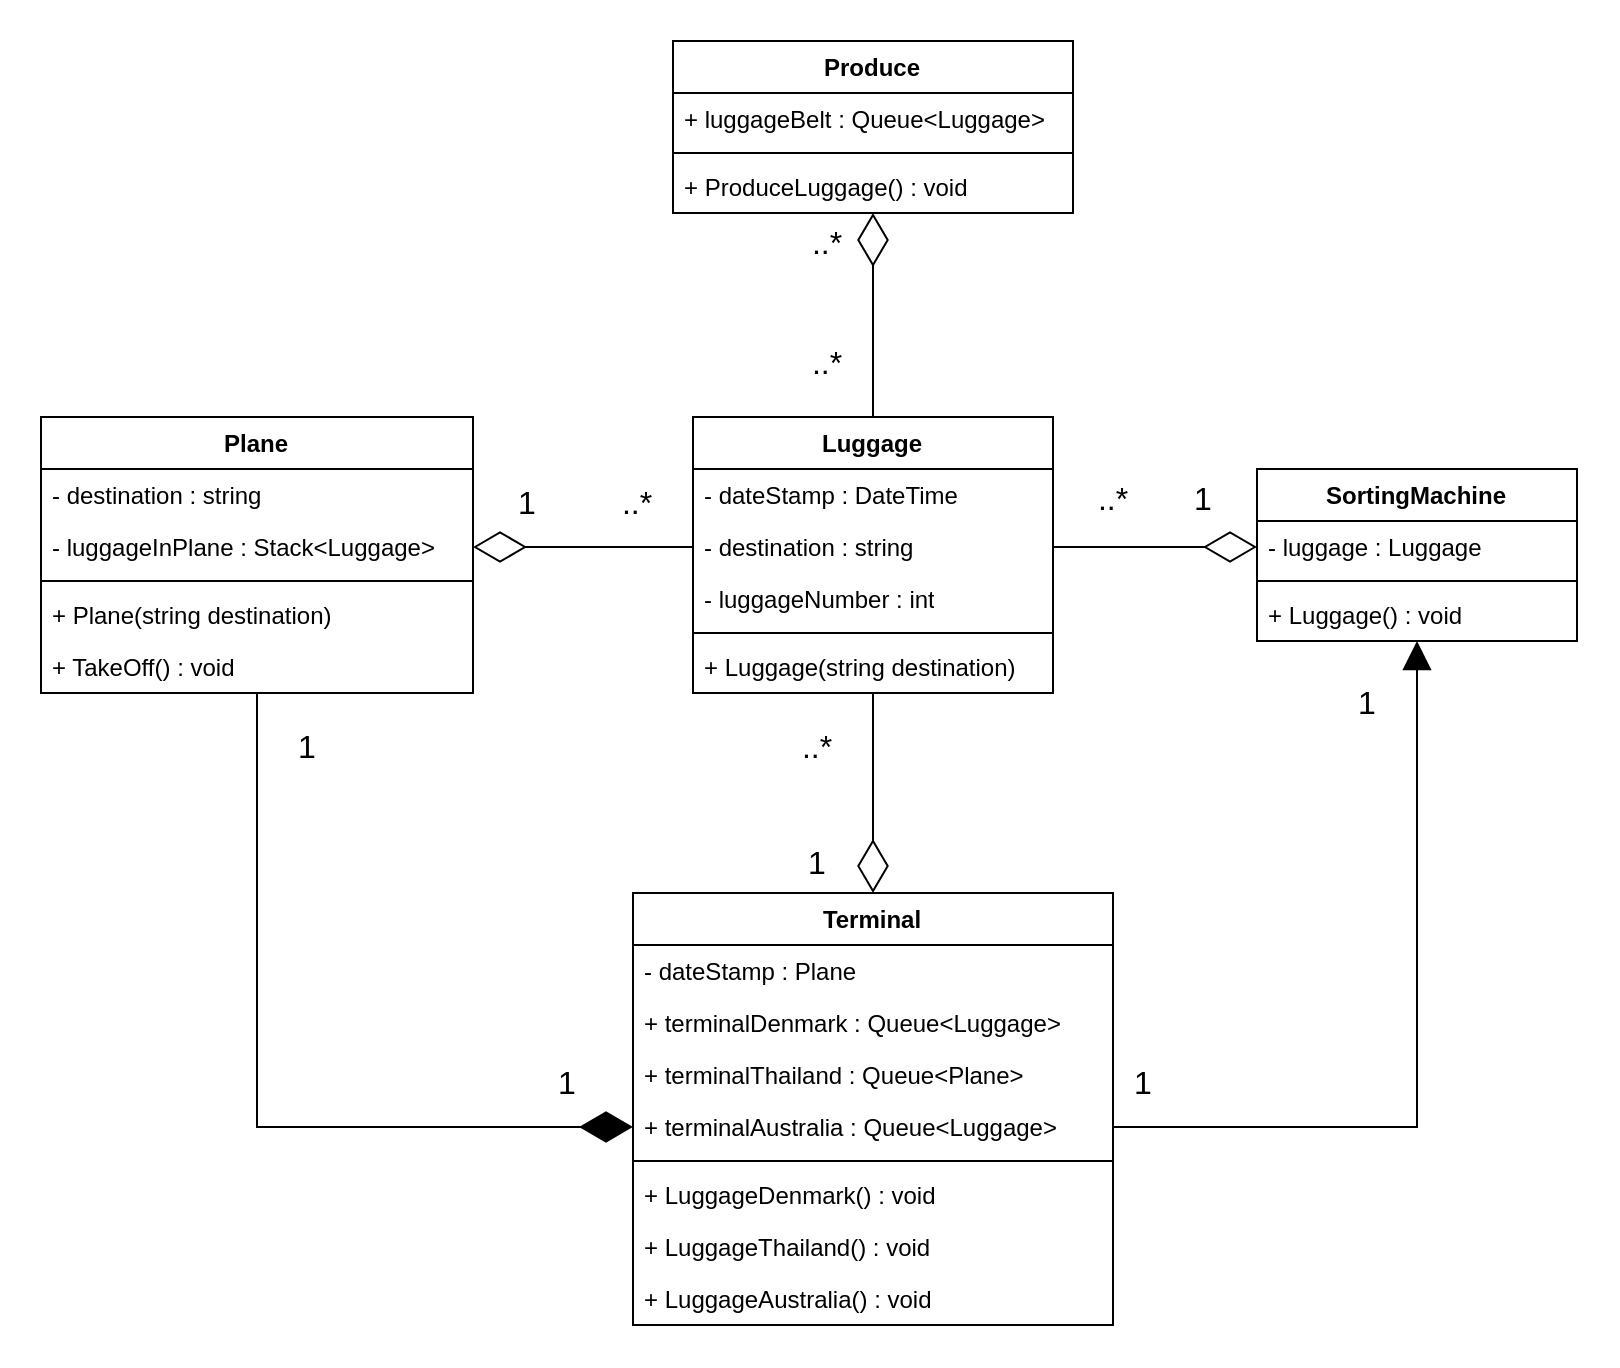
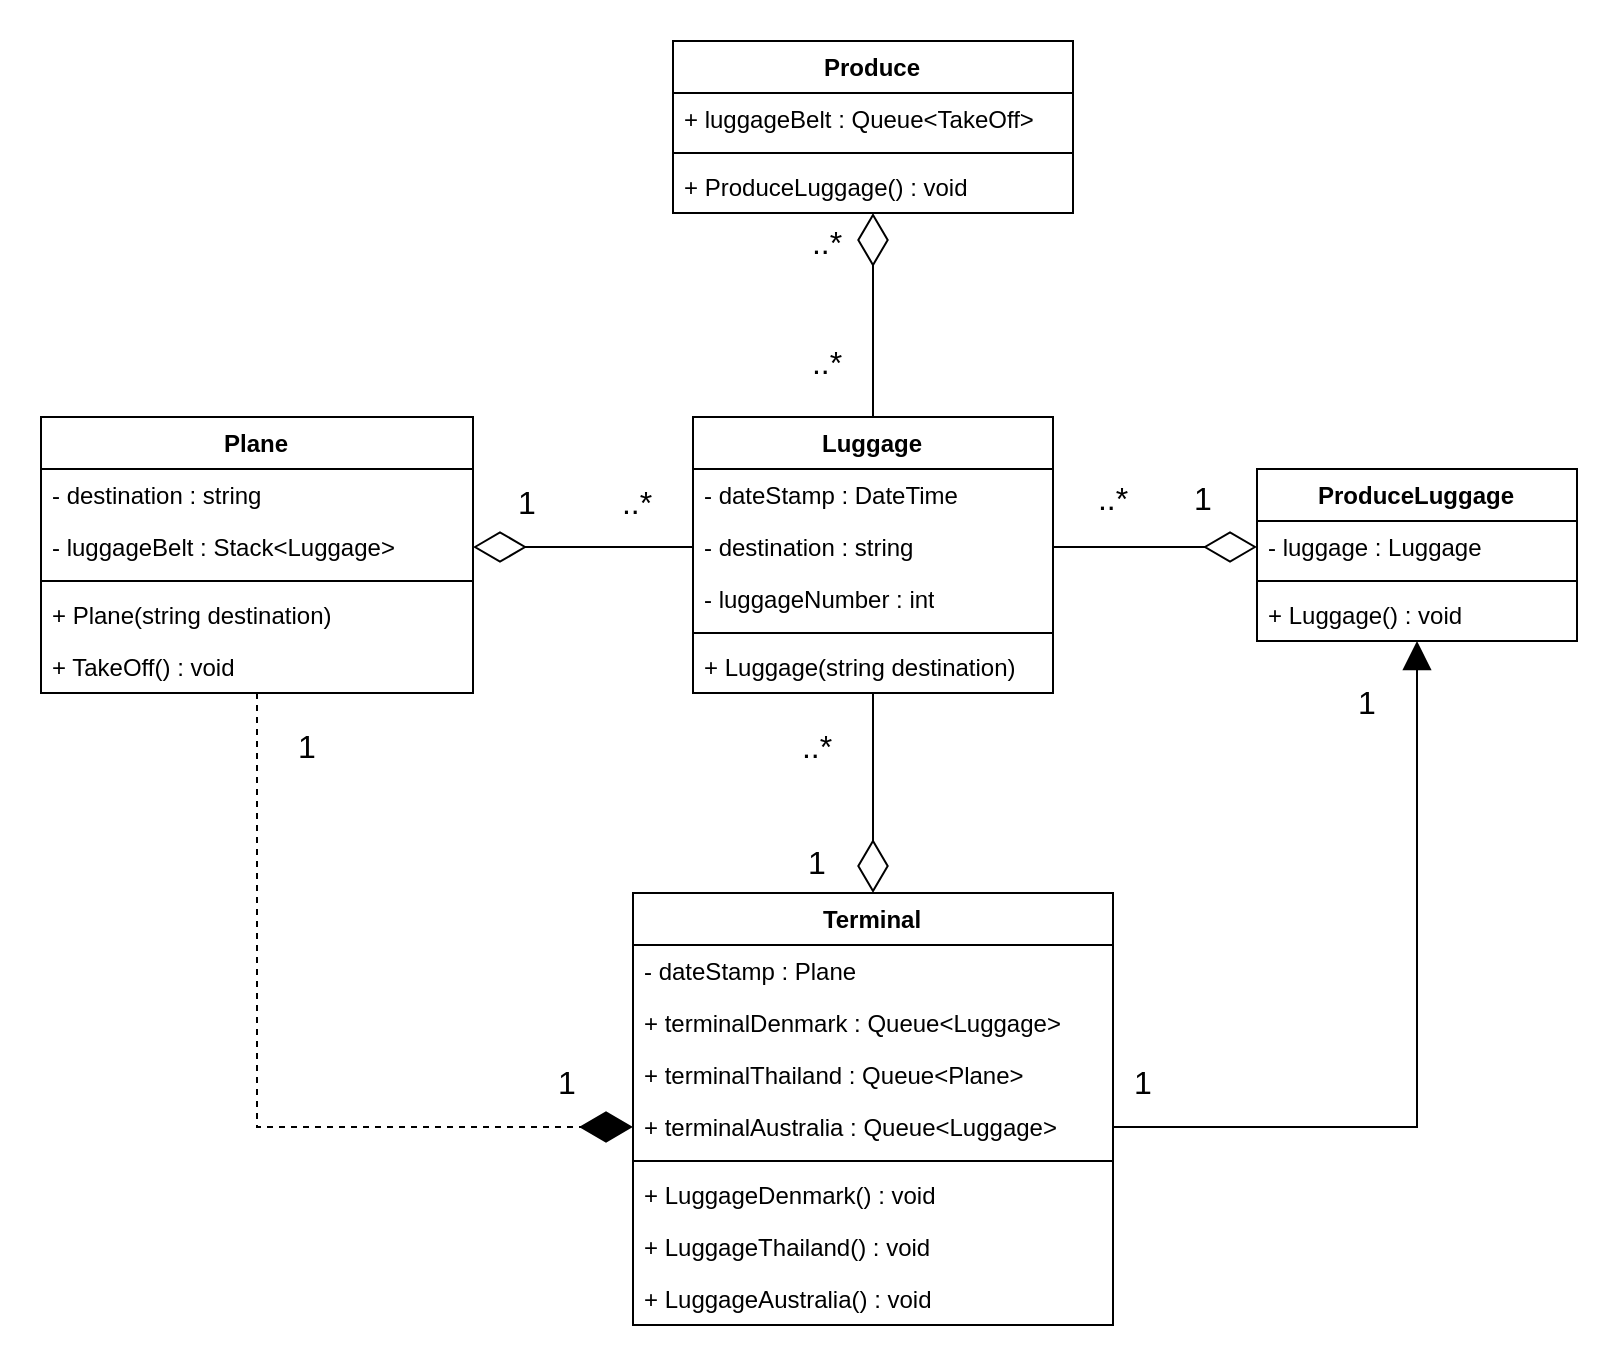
(868, 121) -> (868, 121)
(1417, 497) -> (1417, 497)
(256, 549) -> (236, 549)
(257, 1073) -> (257, 1073)
